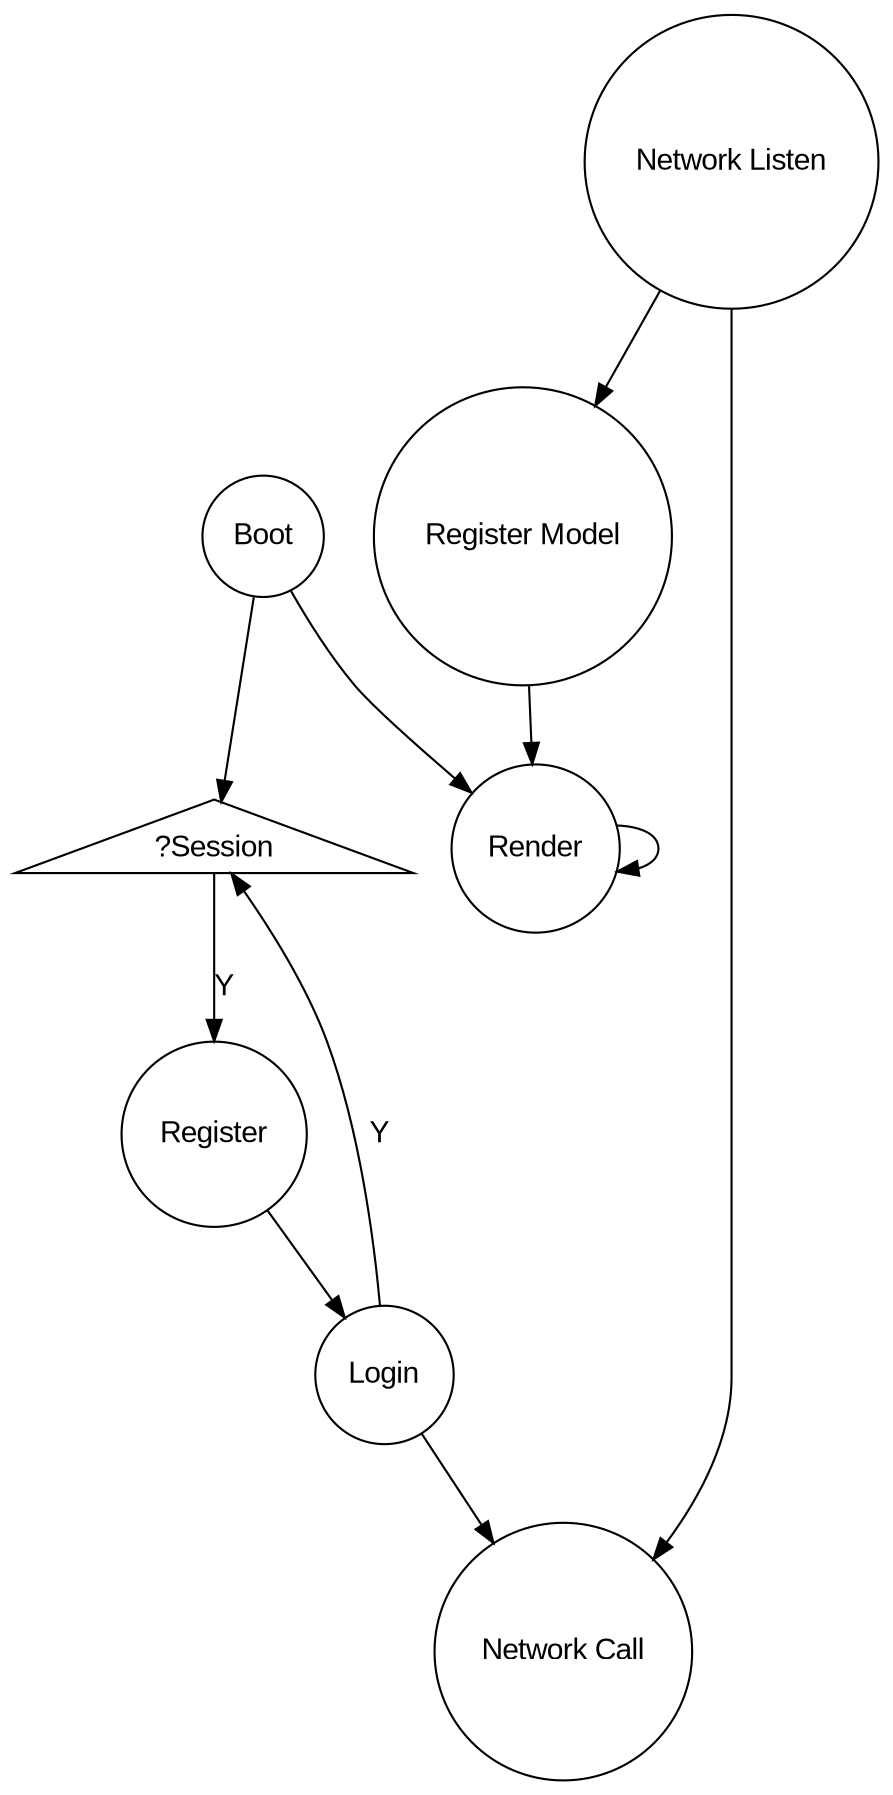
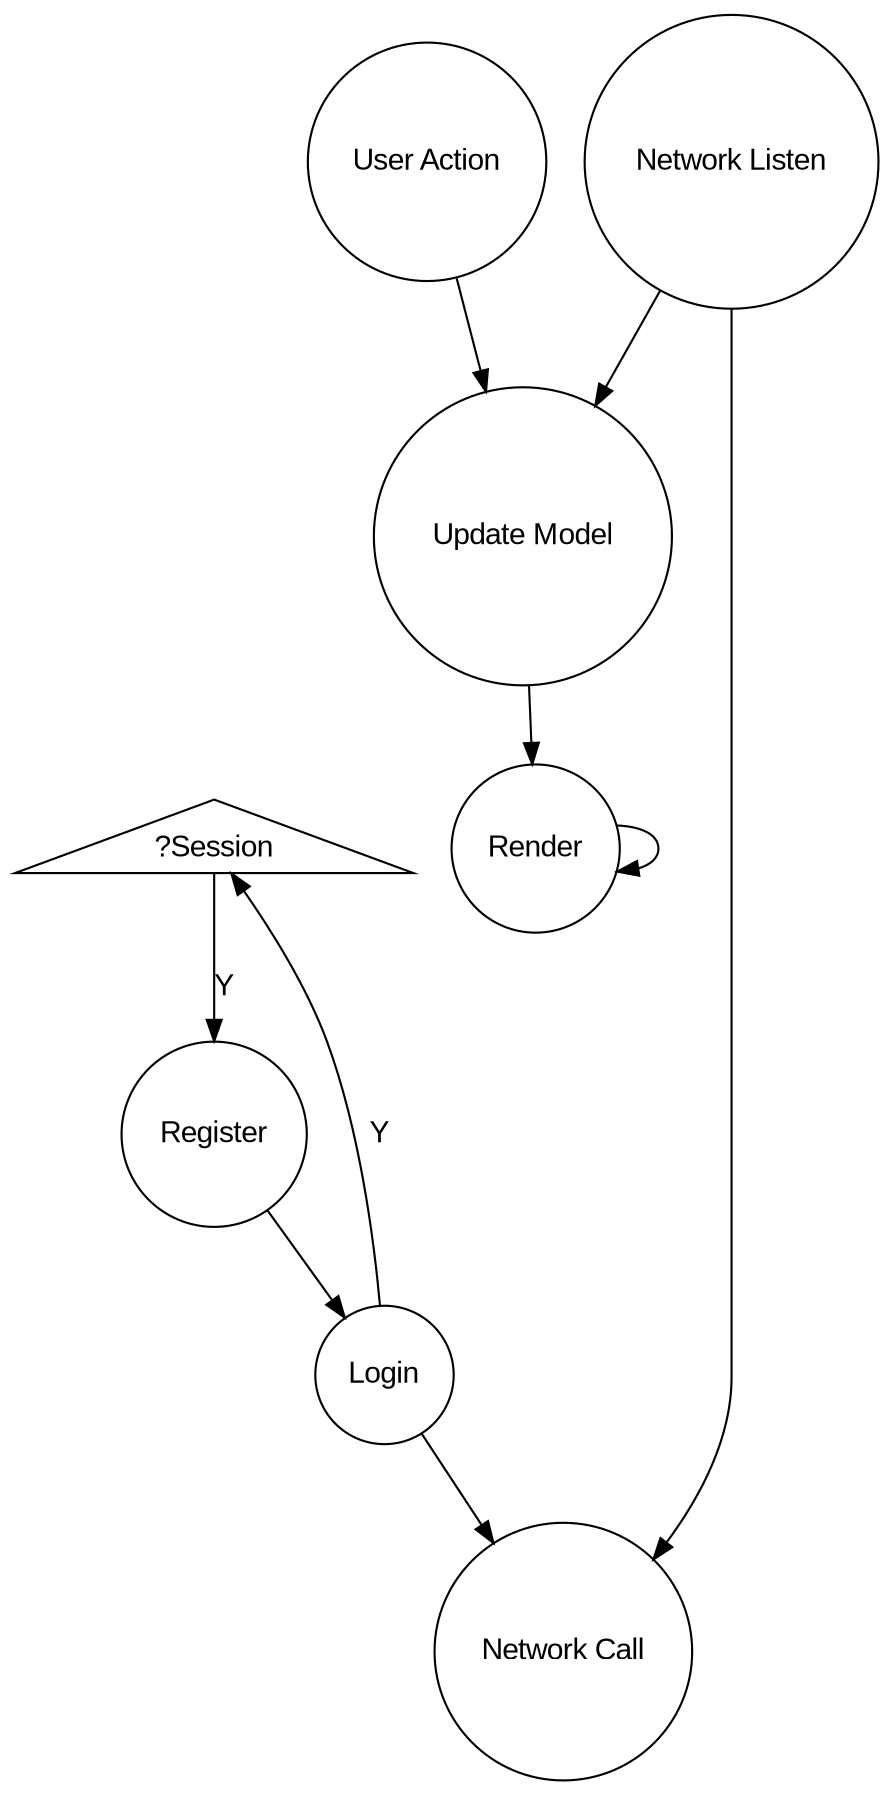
none -> (427, 162)
(263, 536) -> none
(523, 536) -> (523, 536)
